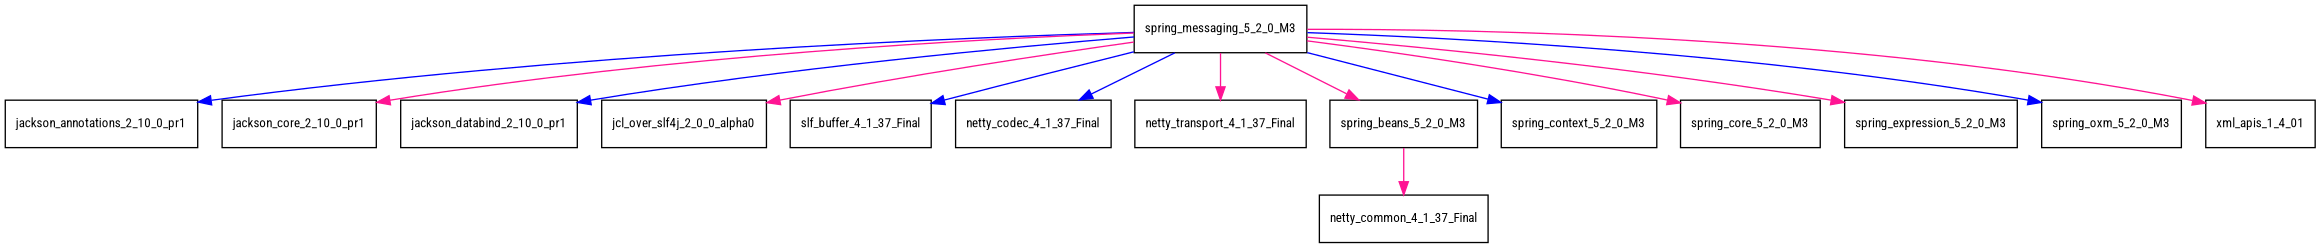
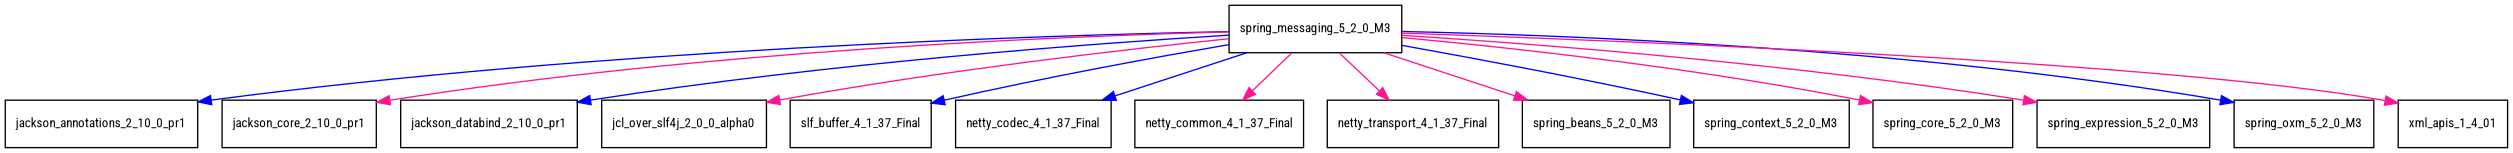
(1404, 165) -> (1272, 72)
